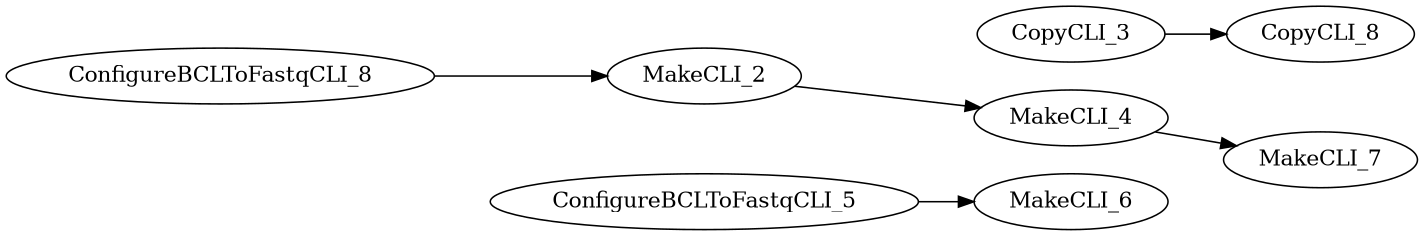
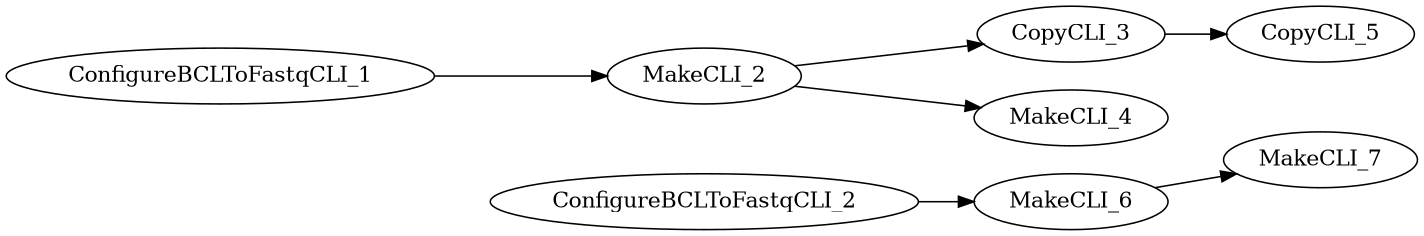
(1321, 34) -> (1321, 34)
none -> (881, 56)
(220, 76) -> (220, 76)
(1188, 138) -> (1188, 182)
(704, 202) -> (704, 202)
